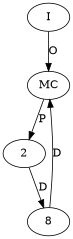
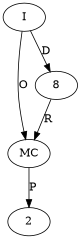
(57, 154) -> (48, 119)
(35, 184) -> (39, 48)
